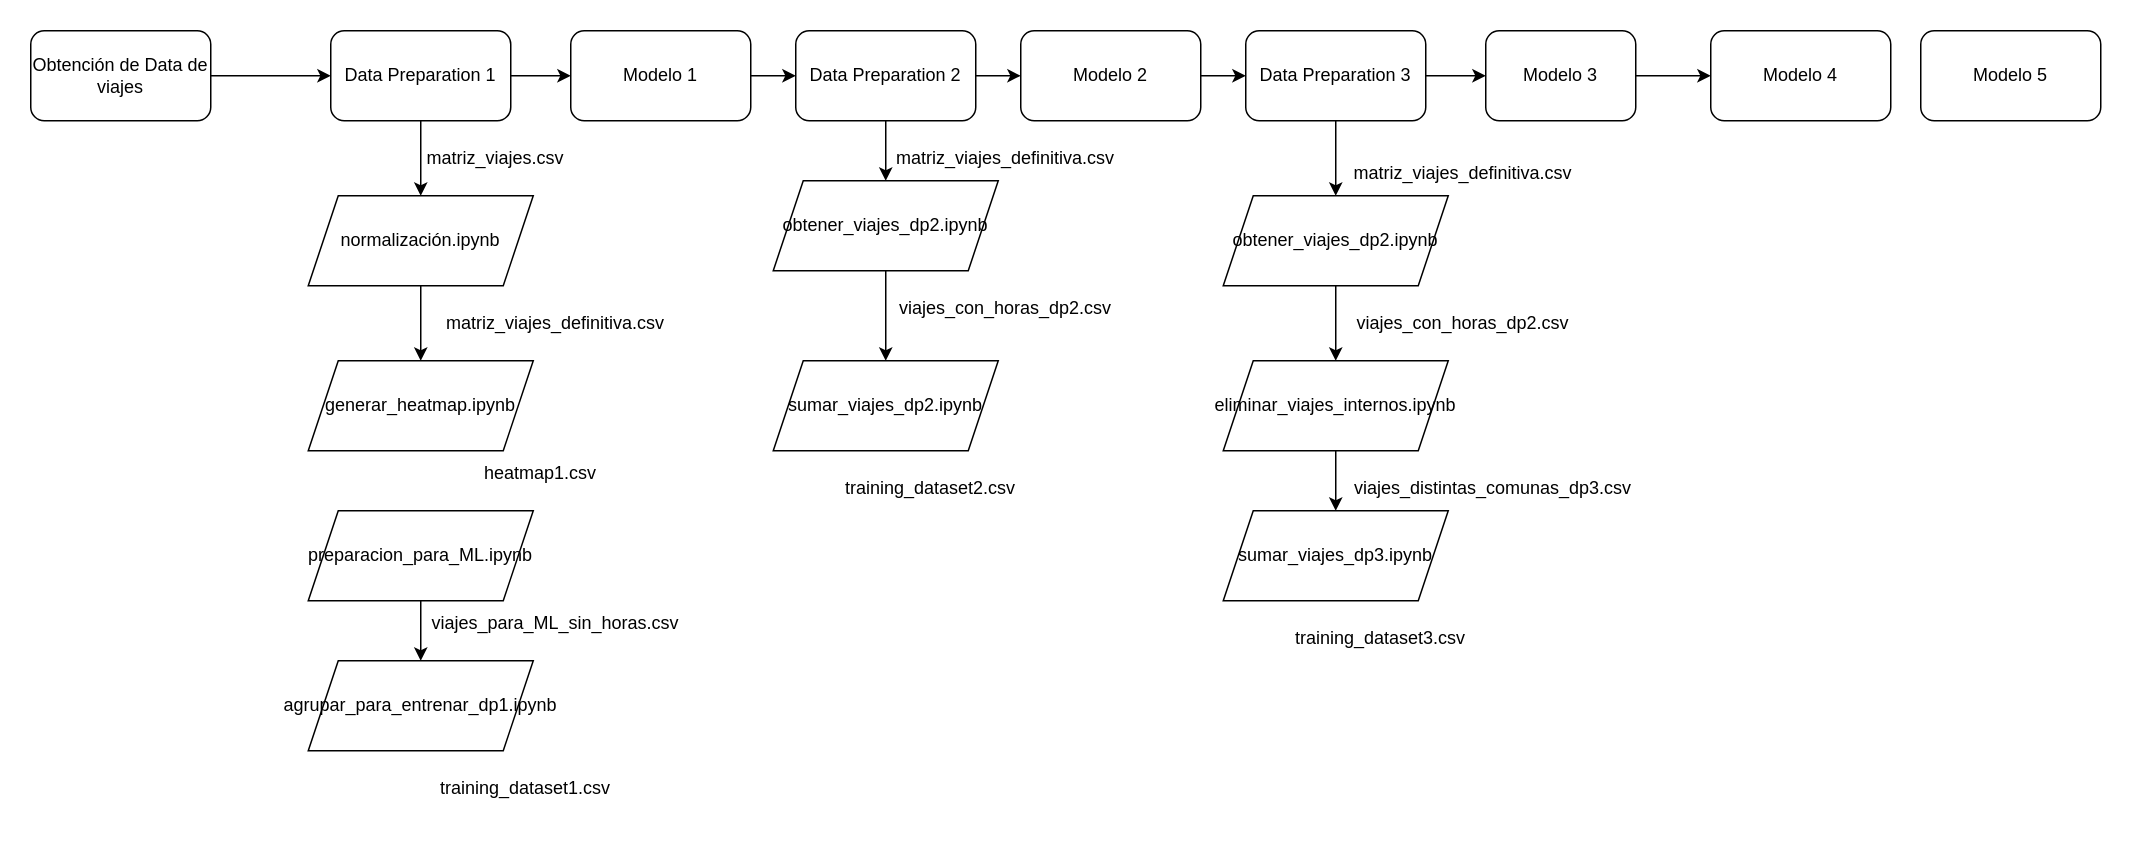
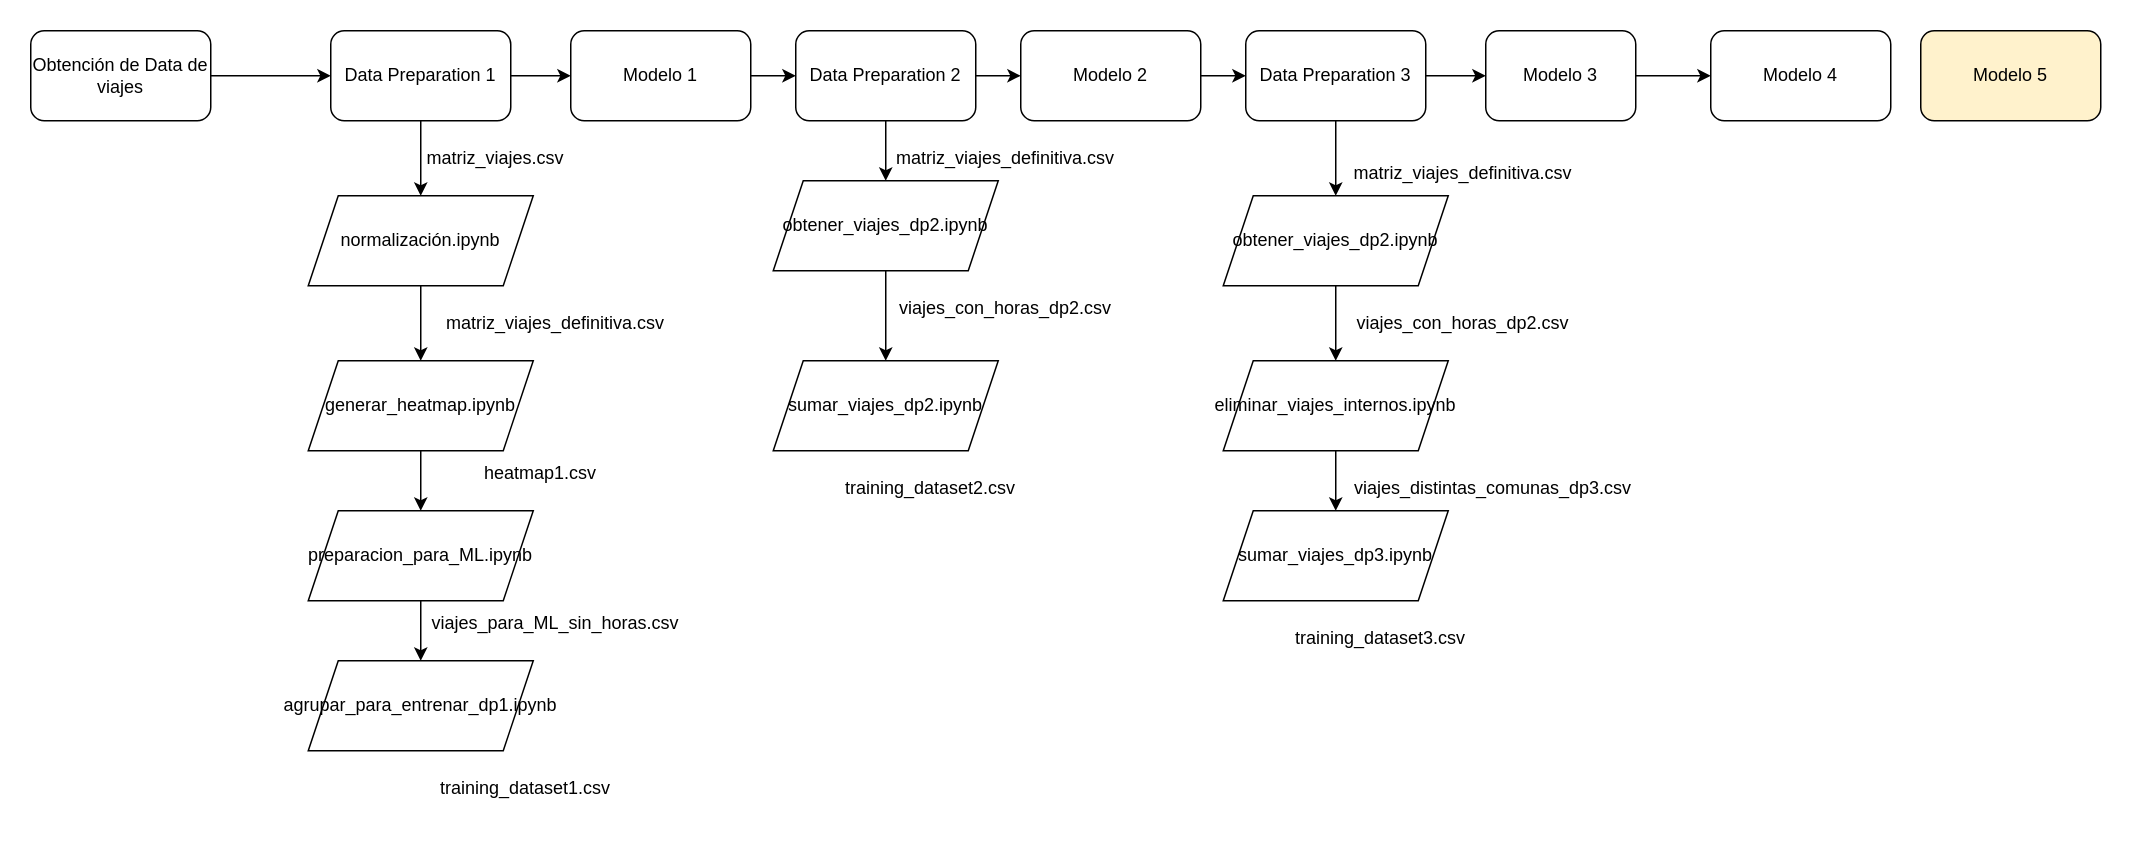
(2011, 76) -> (2011, 76)
none -> (421, 476)
